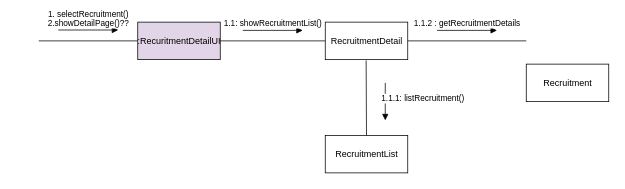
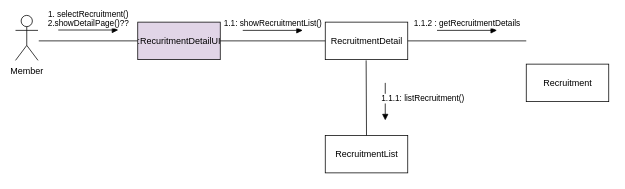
none -> (27, 38)
